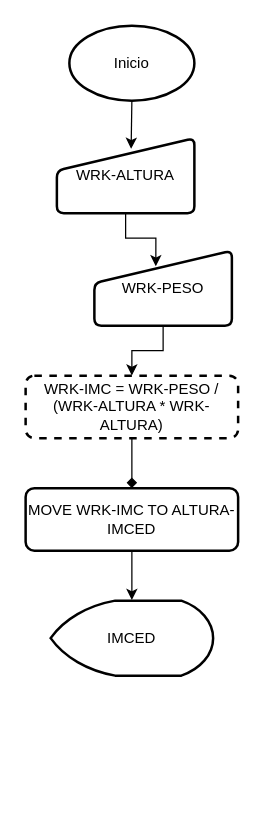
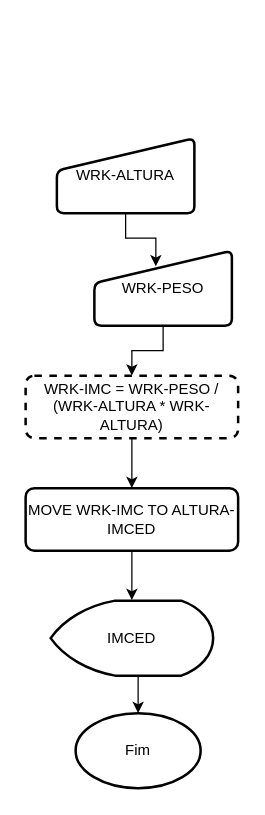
(132, 63) -> none
(132, 121) -> none
(132, 477) -> (132, 478)
none -> (138, 689)
none -> (138, 751)
